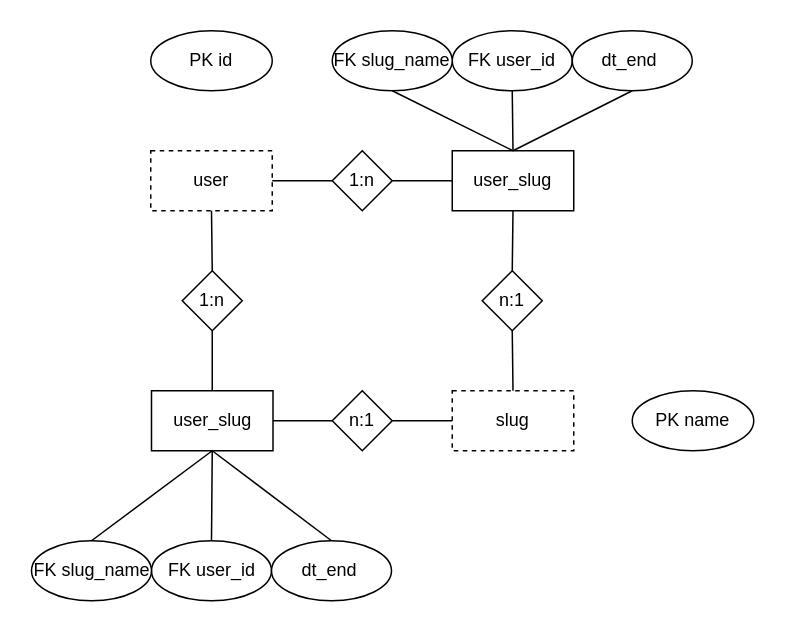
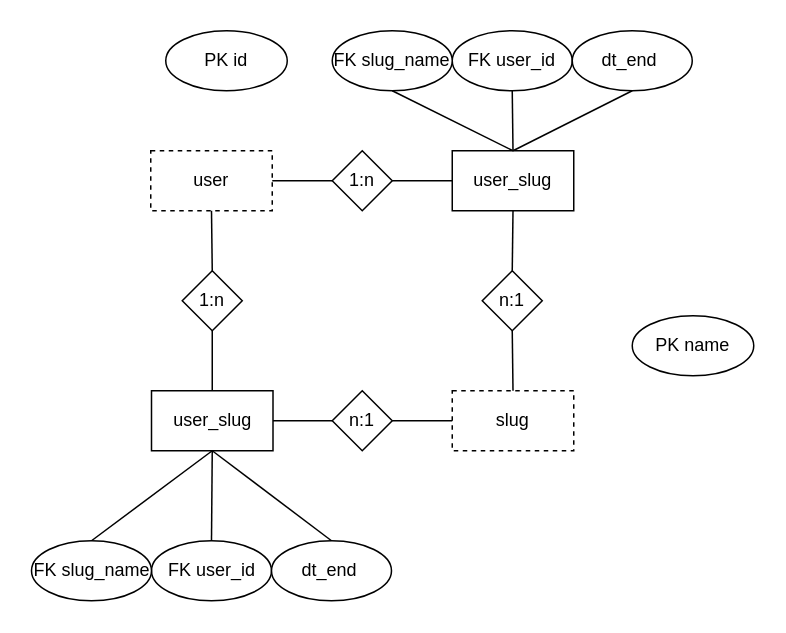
(212, 61) -> (227, 61)
(693, 421) -> (693, 346)
